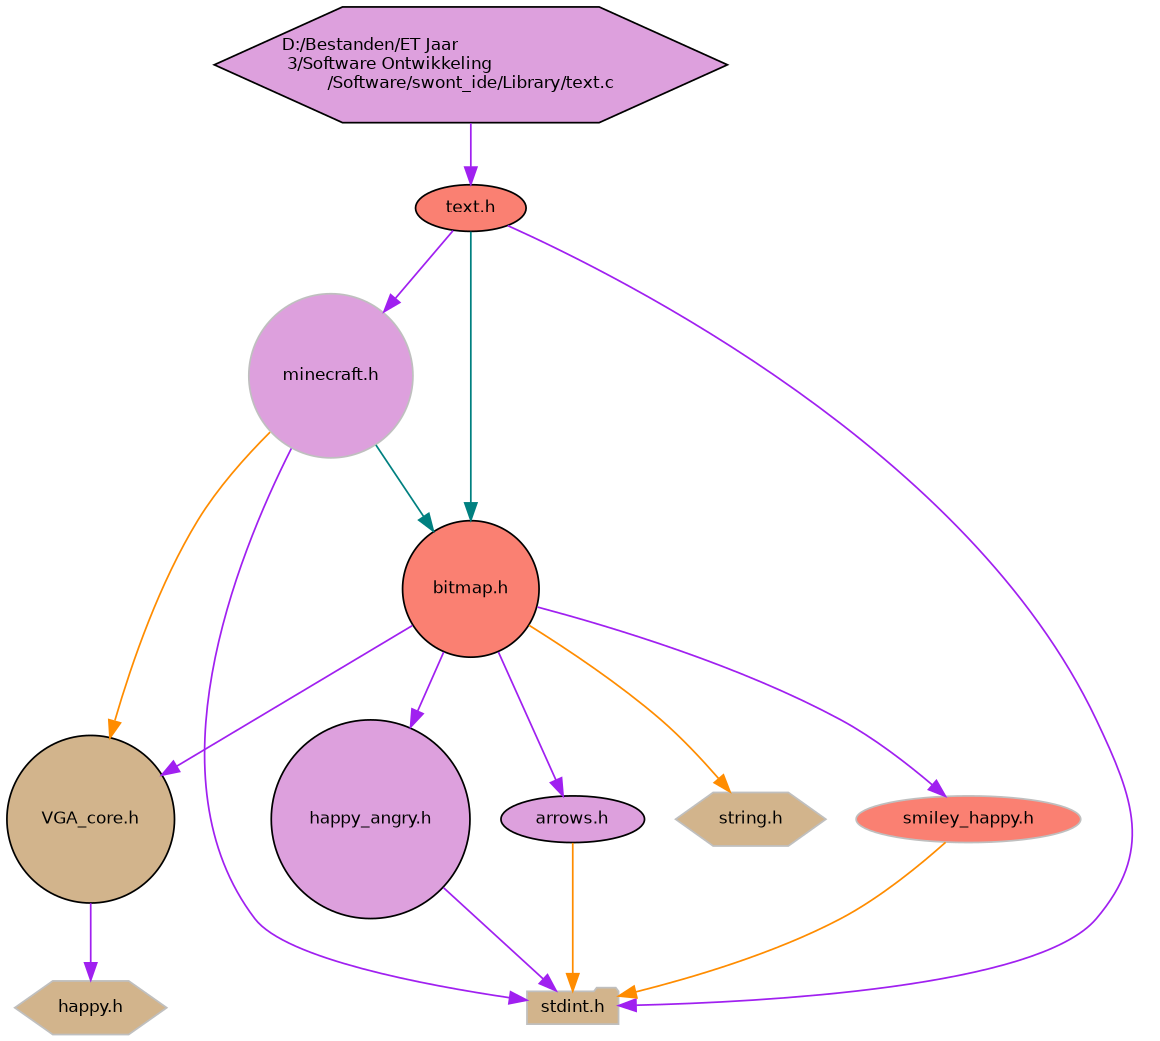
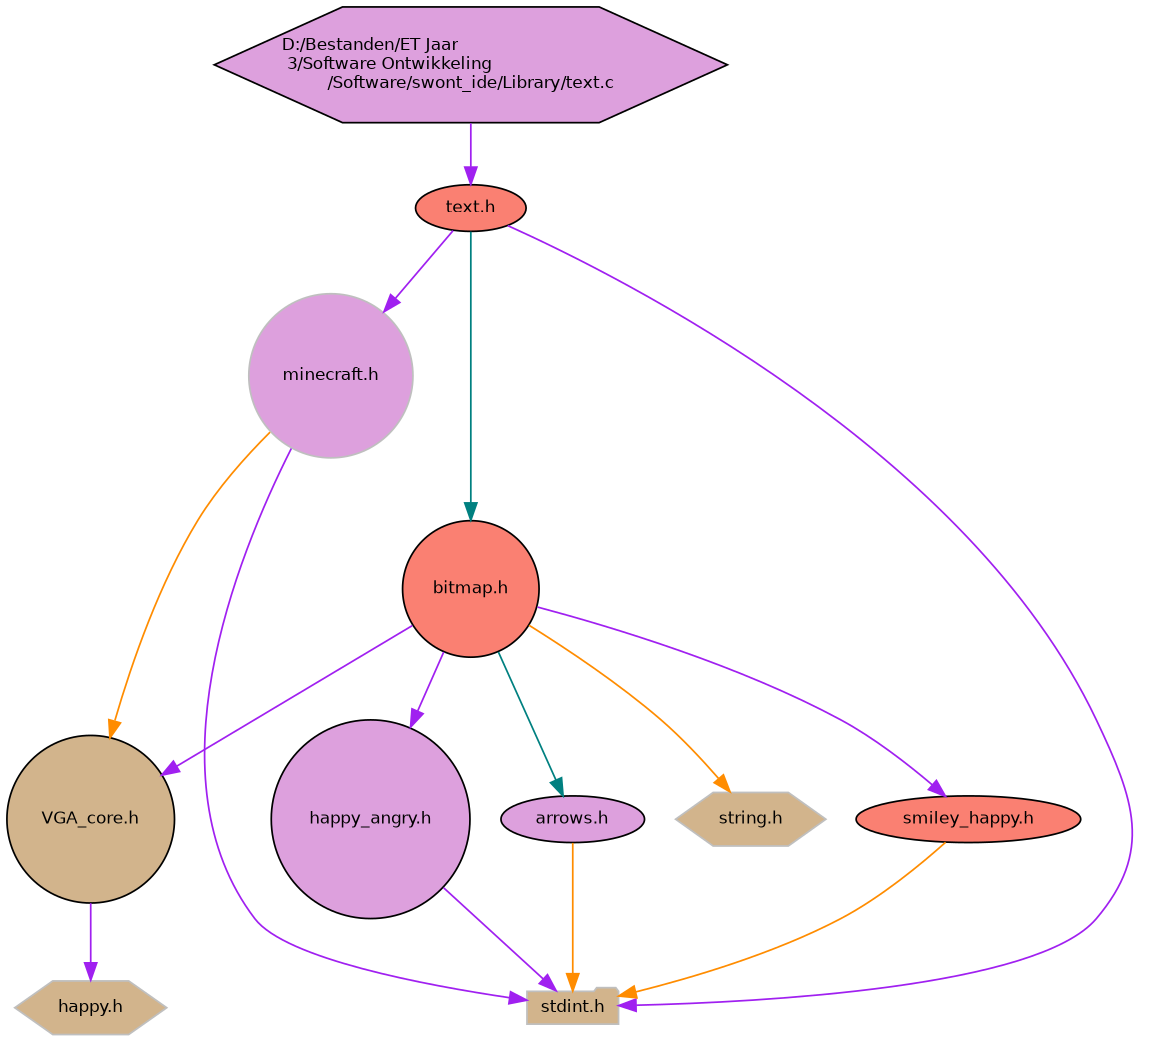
(400, 481) -> none
(527, 716) -> (527, 716)
(968, 819) -> (968, 819)
